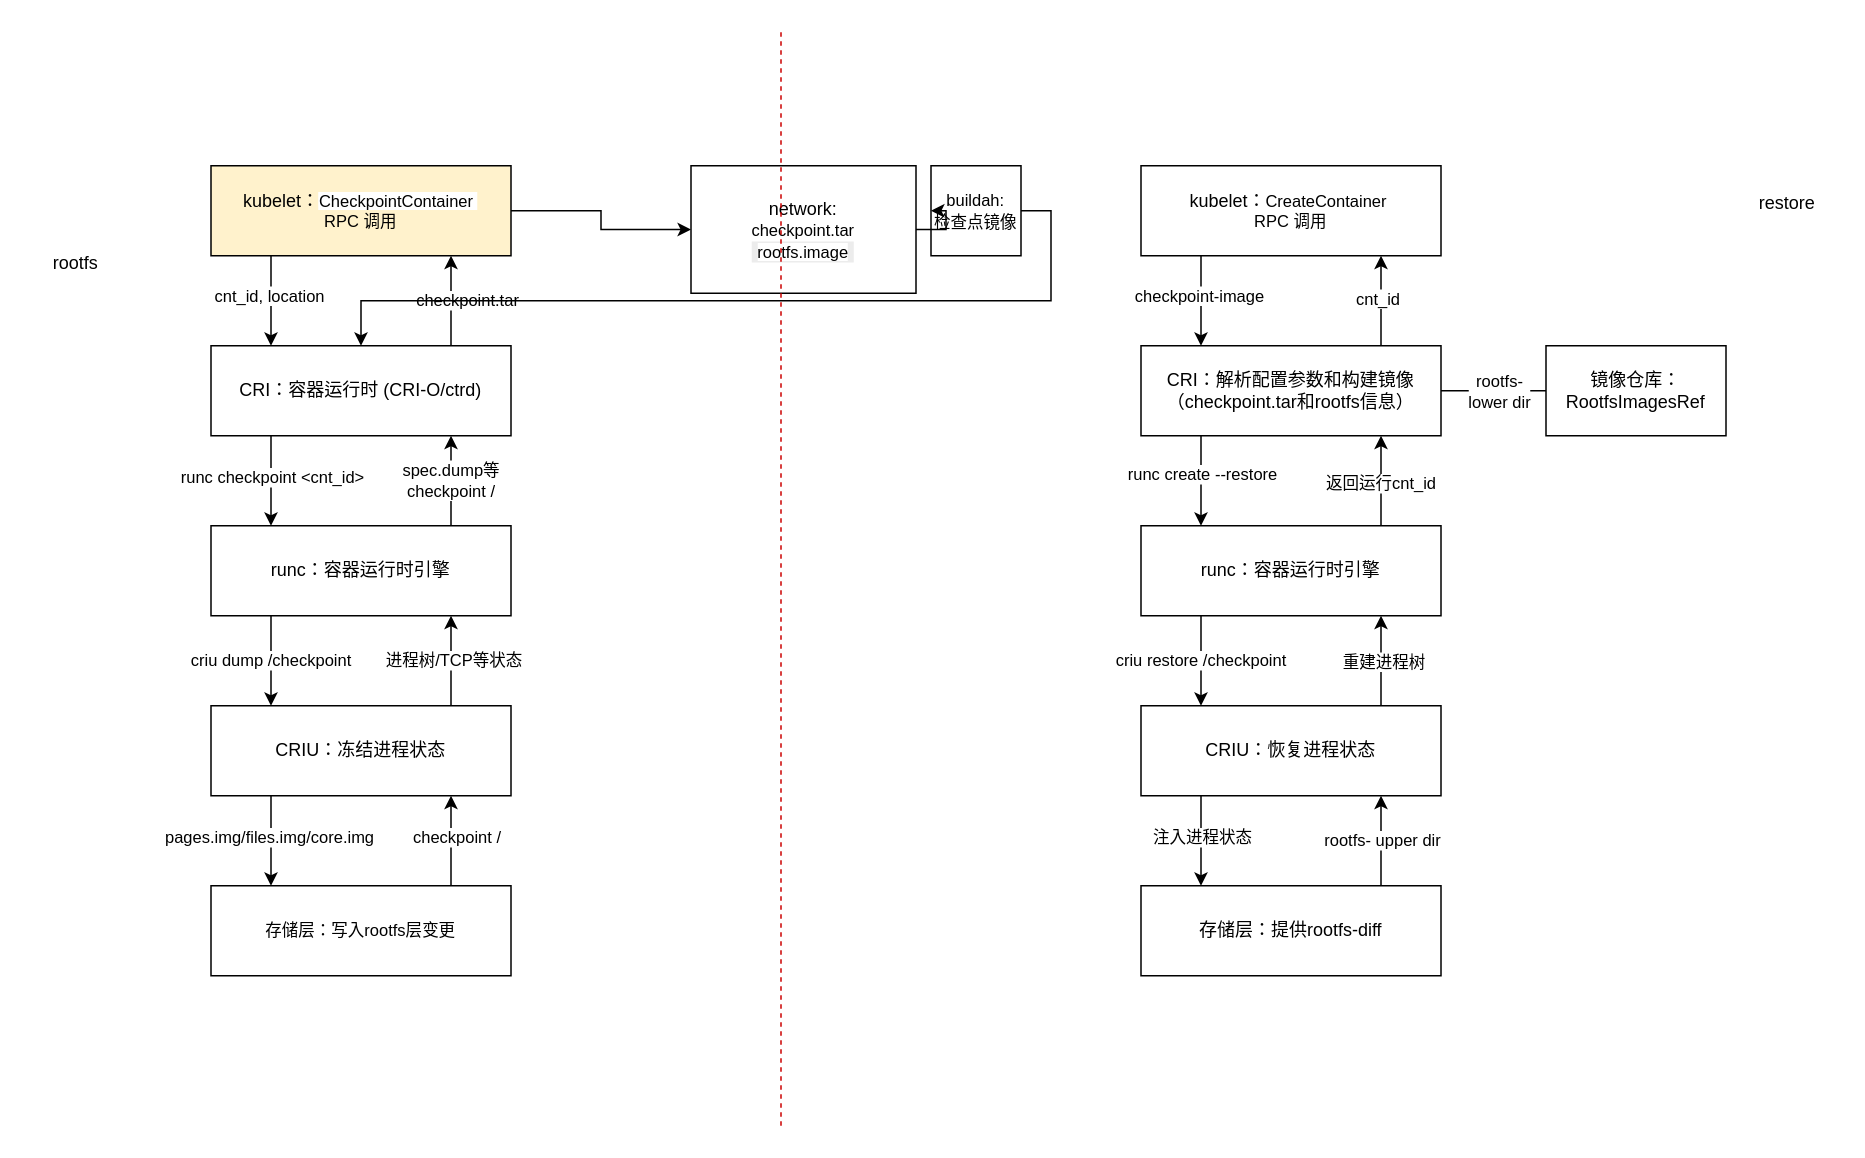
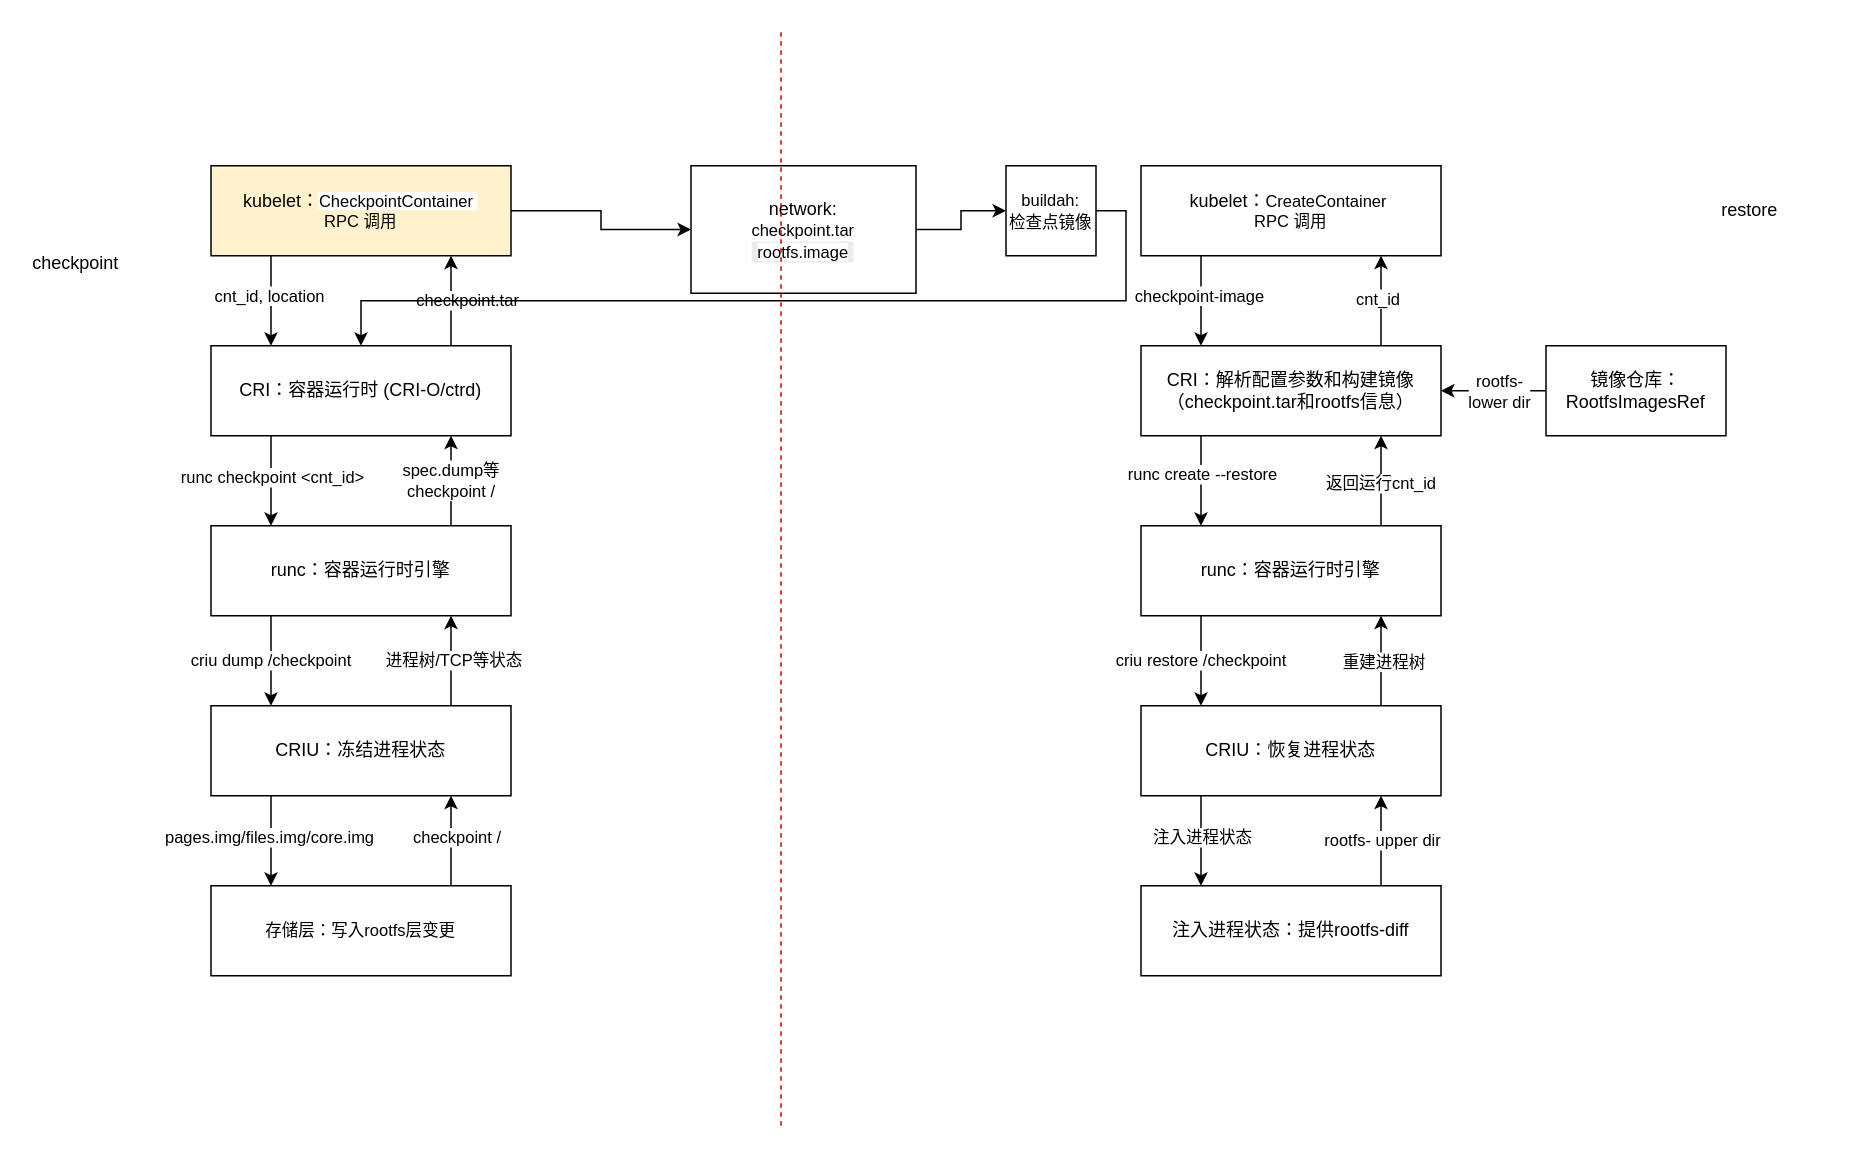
(1787, 203) -> (1750, 211)
(976, 211) -> (1051, 211)
(76, 263) -> (76, 263)
(1448, 391) -> (1452, 391)
(1291, 931) -> (1291, 931)
